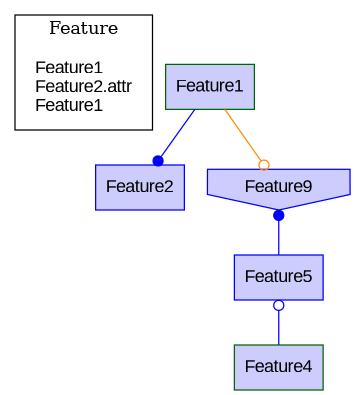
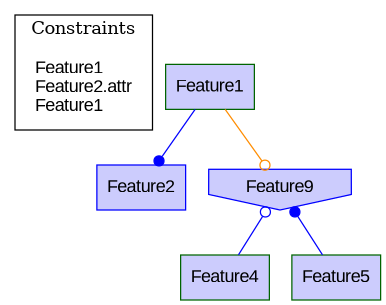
(84, 29) -> (84, 29)
(279, 278) -> (336, 278)
(279, 328) -> (251, 236)
